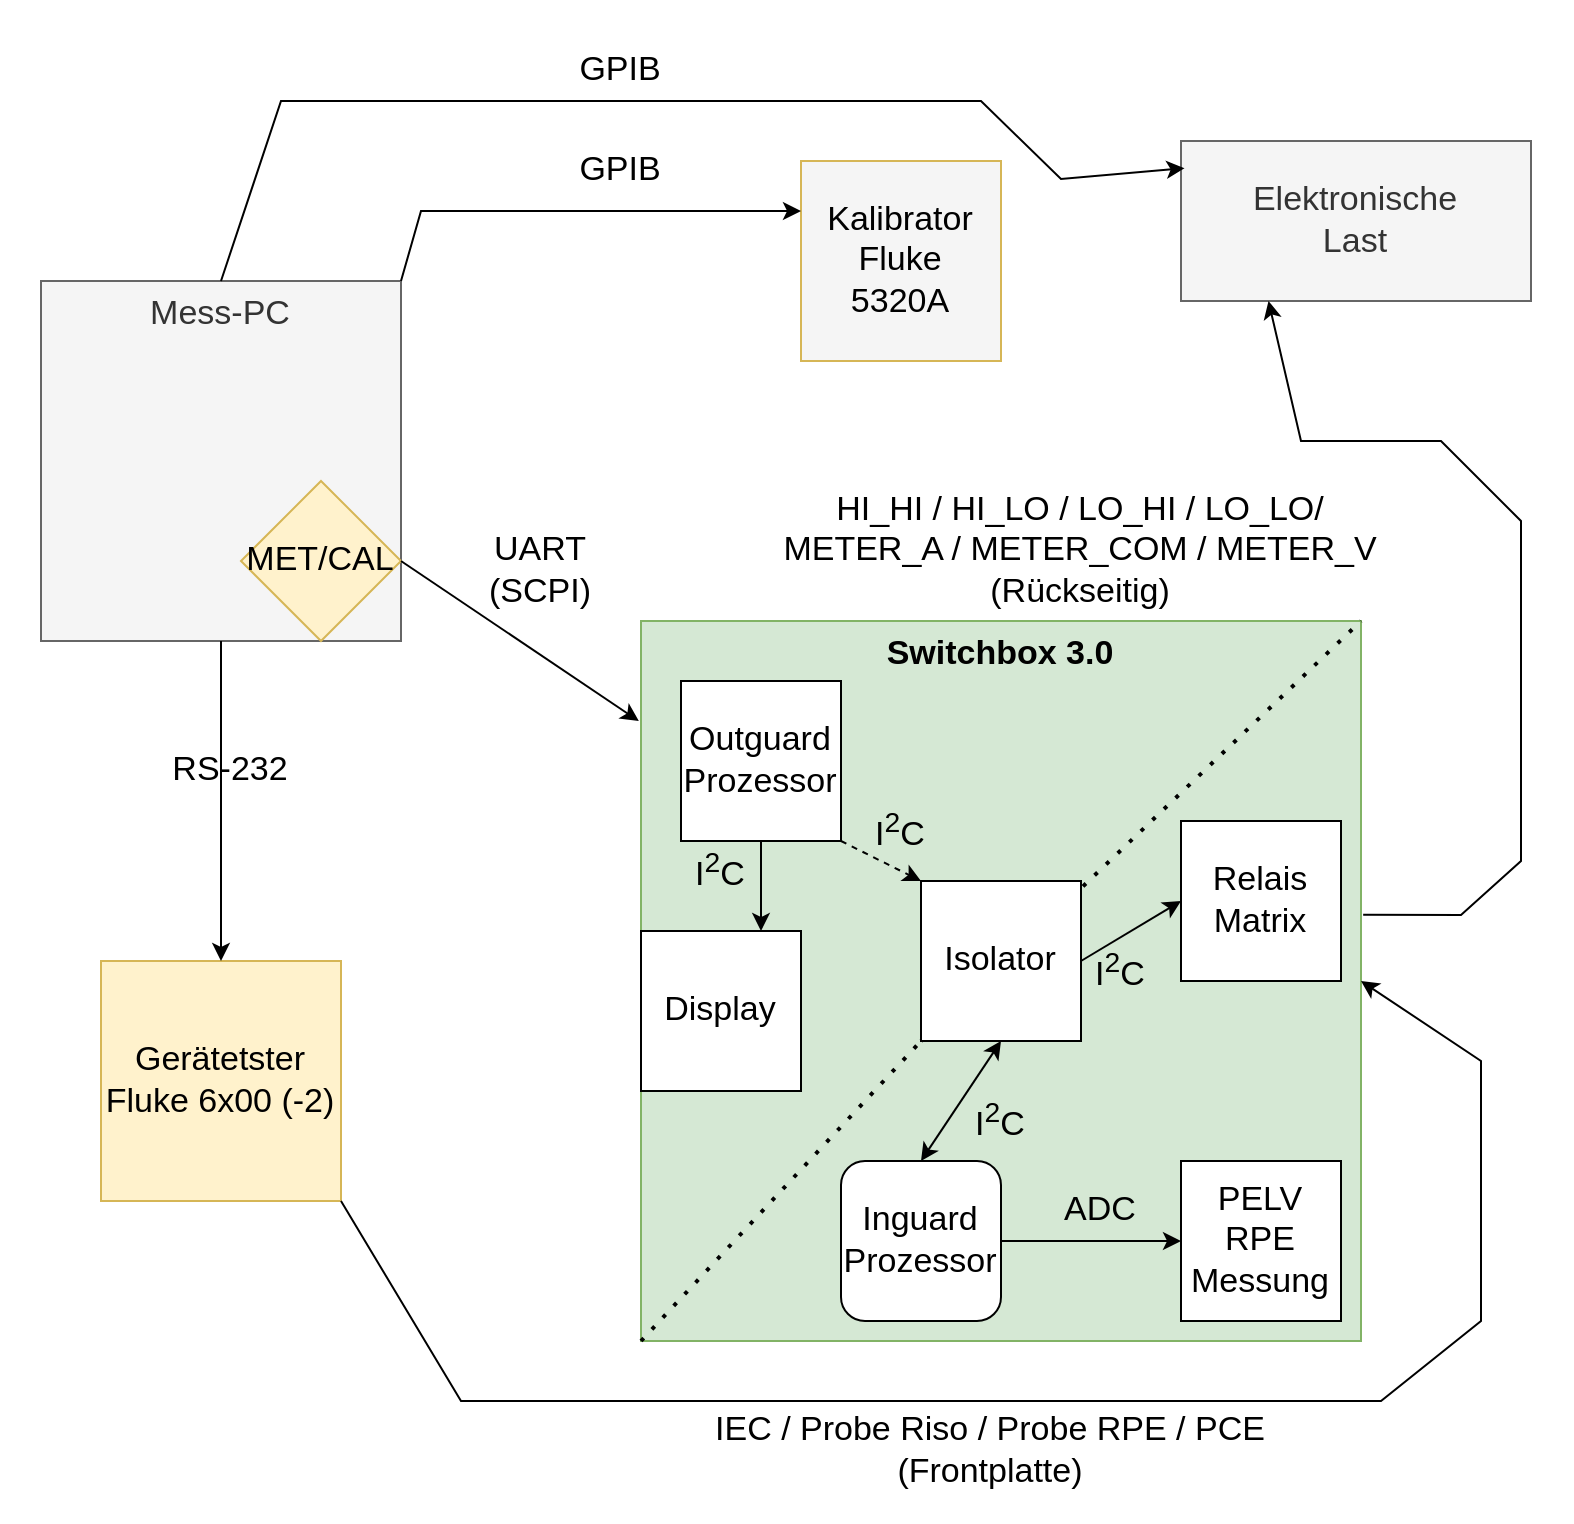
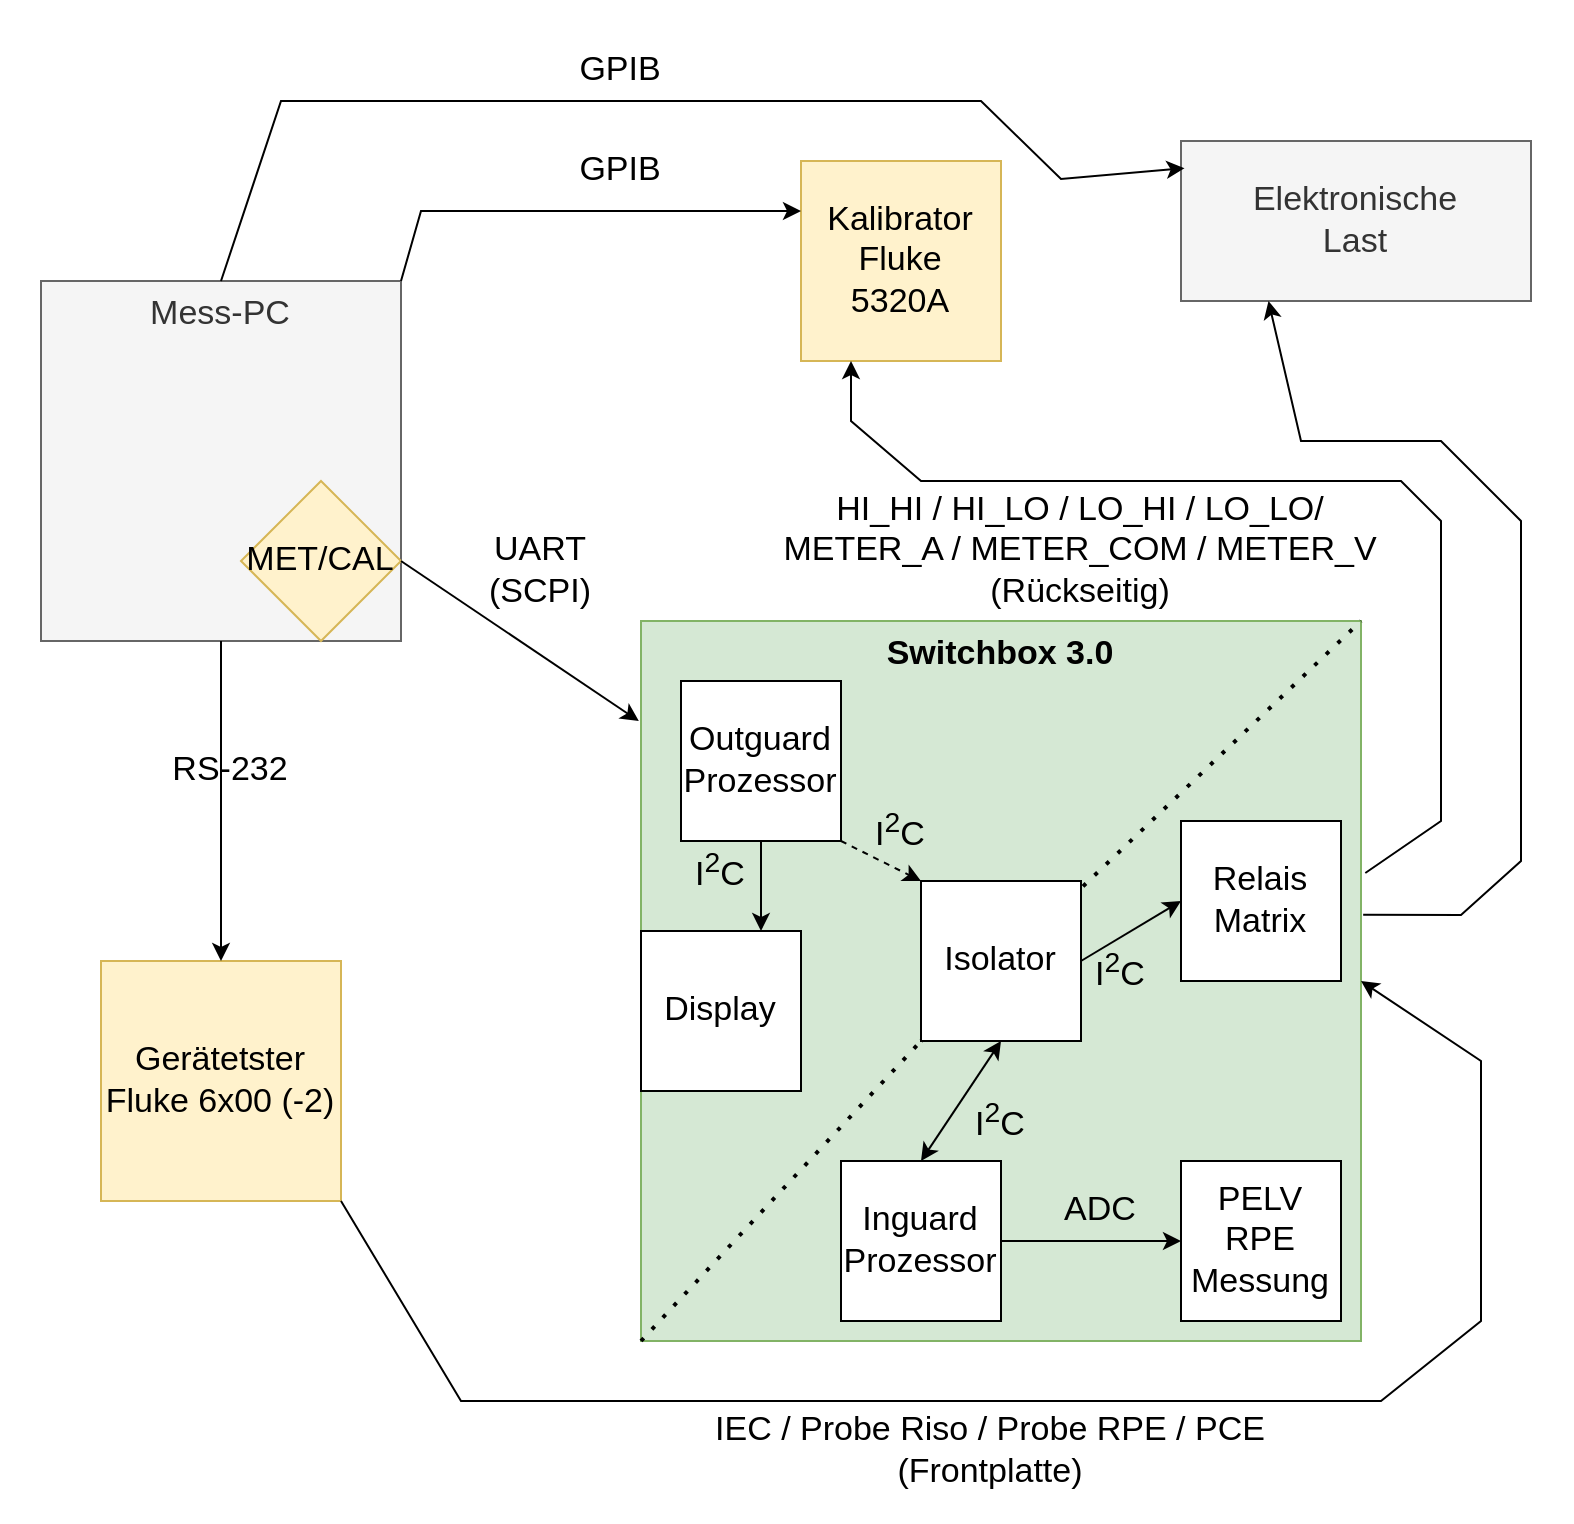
(901, 261) -> (901, 261)
none -> (1315, 481)
(921, 1241) -> (921, 1241)
